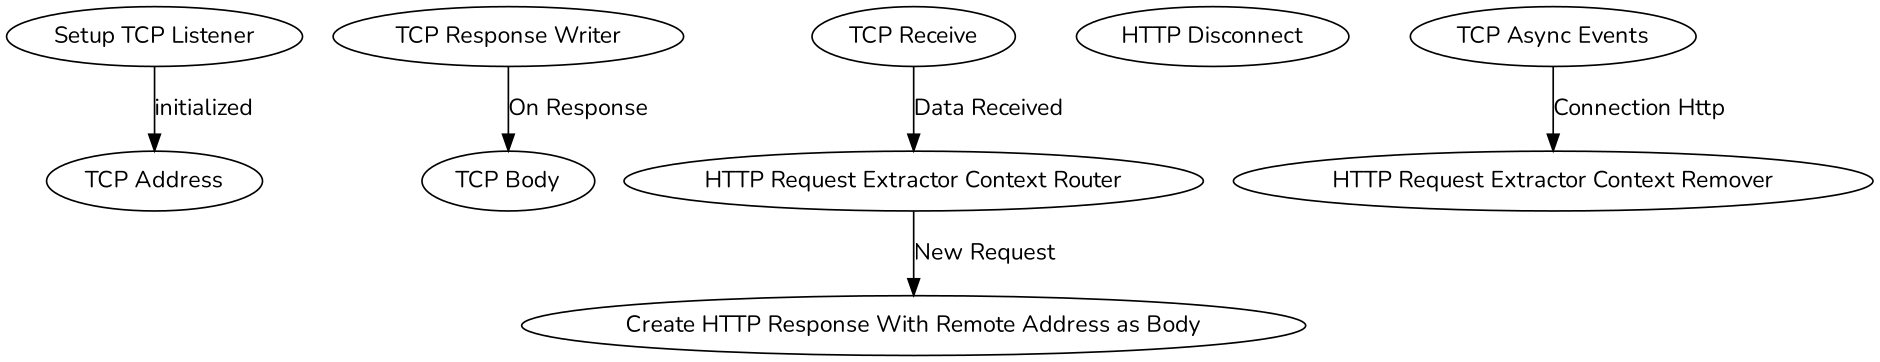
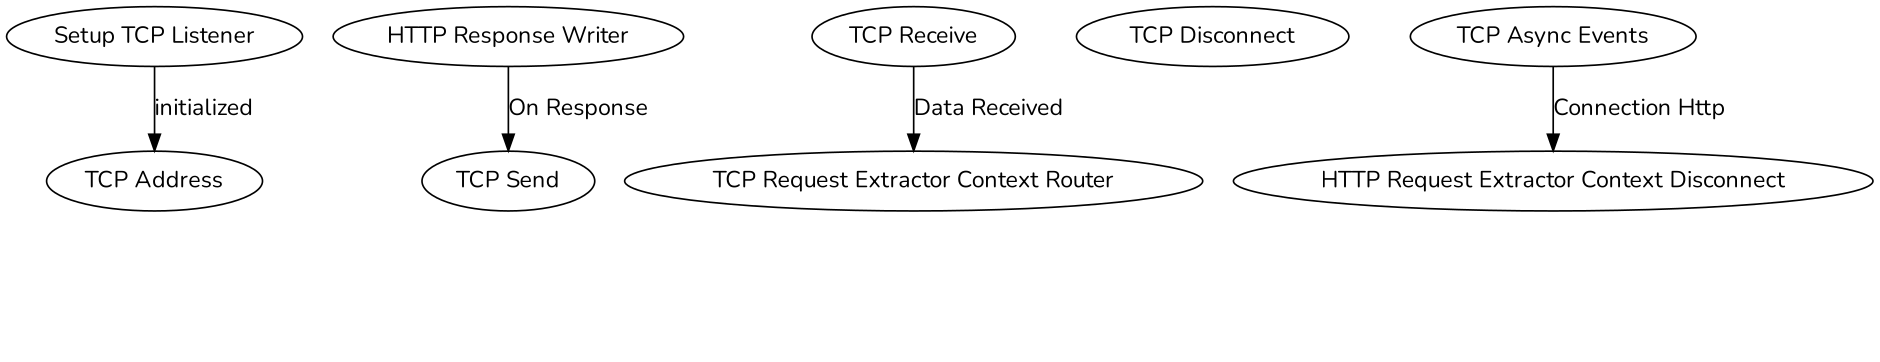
(508, 37) -> (508, 37)
(1213, 37) -> (1213, 37)
(508, 181) -> (508, 181)
(914, 181) -> (914, 181)
(1553, 181) -> (1553, 181)
(914, 326) -> none
